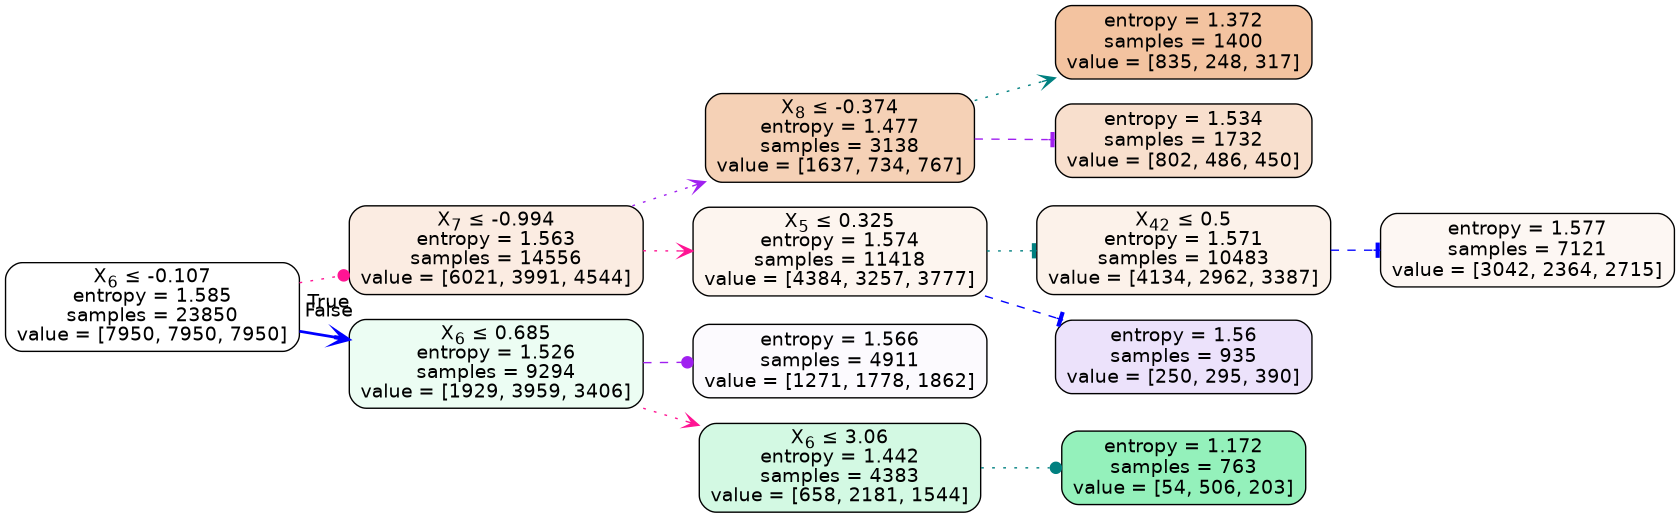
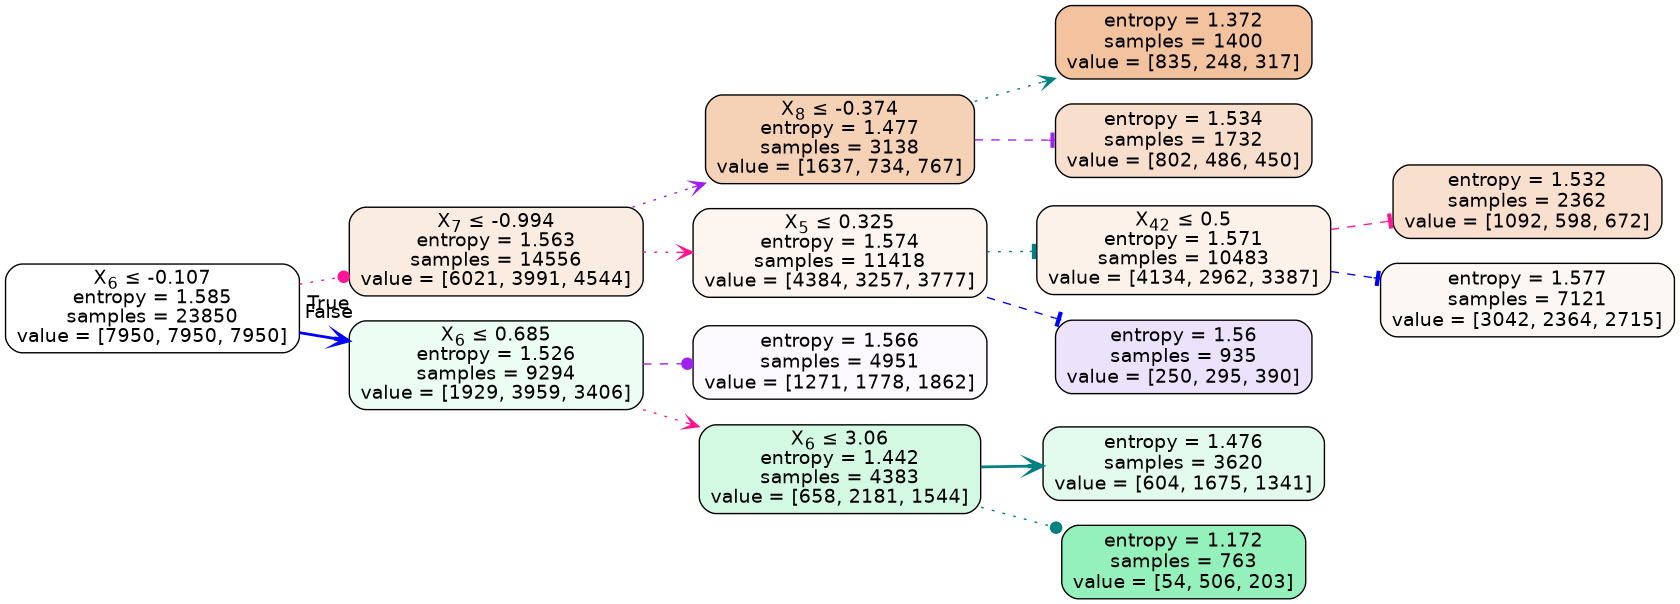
none -> (1527, 202)
(840, 360) -> (840, 362)
none -> (1184, 464)
